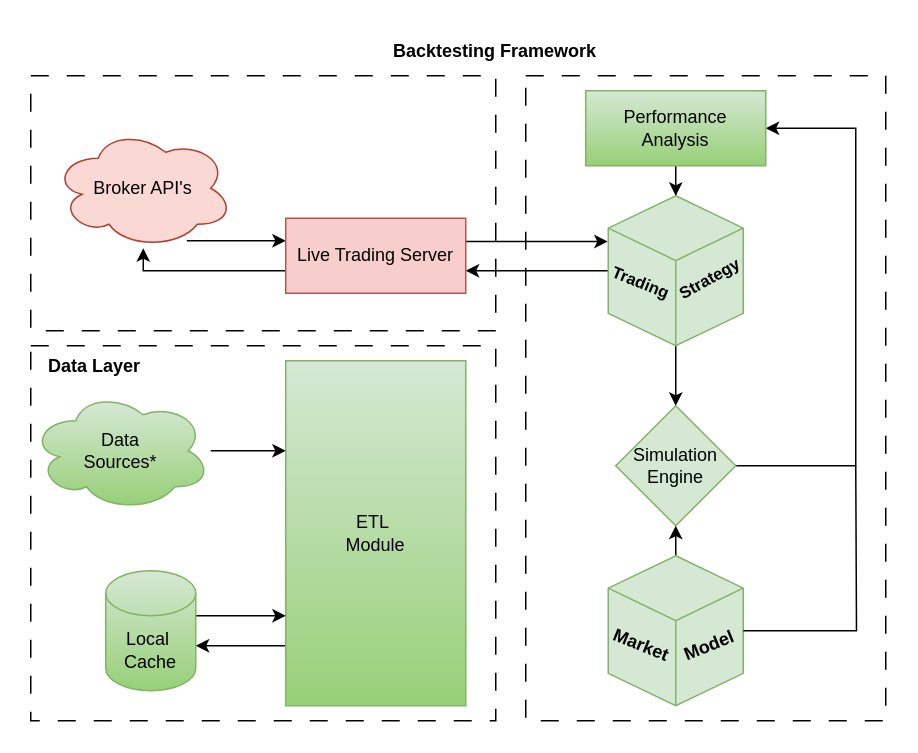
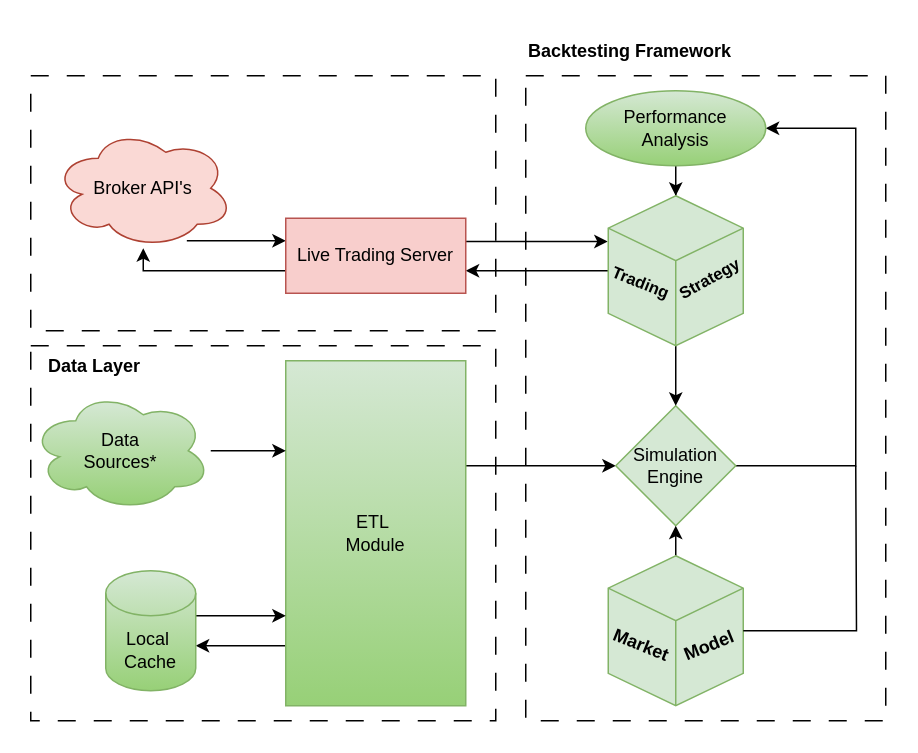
(518, 48) -> (653, 48)
(676, 128) -> (676, 128)
none -> (536, 466)
